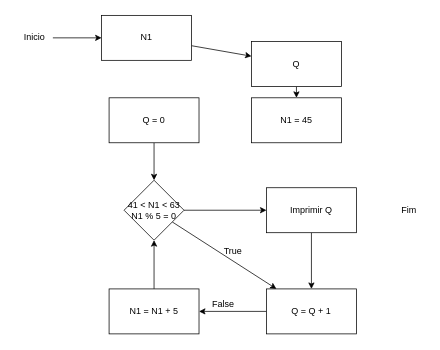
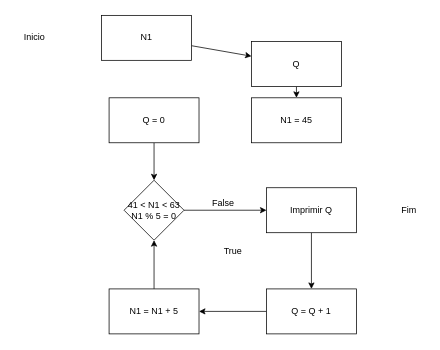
(95, 38) -> none
(222, 254) -> none
(223, 305) -> (223, 204)
